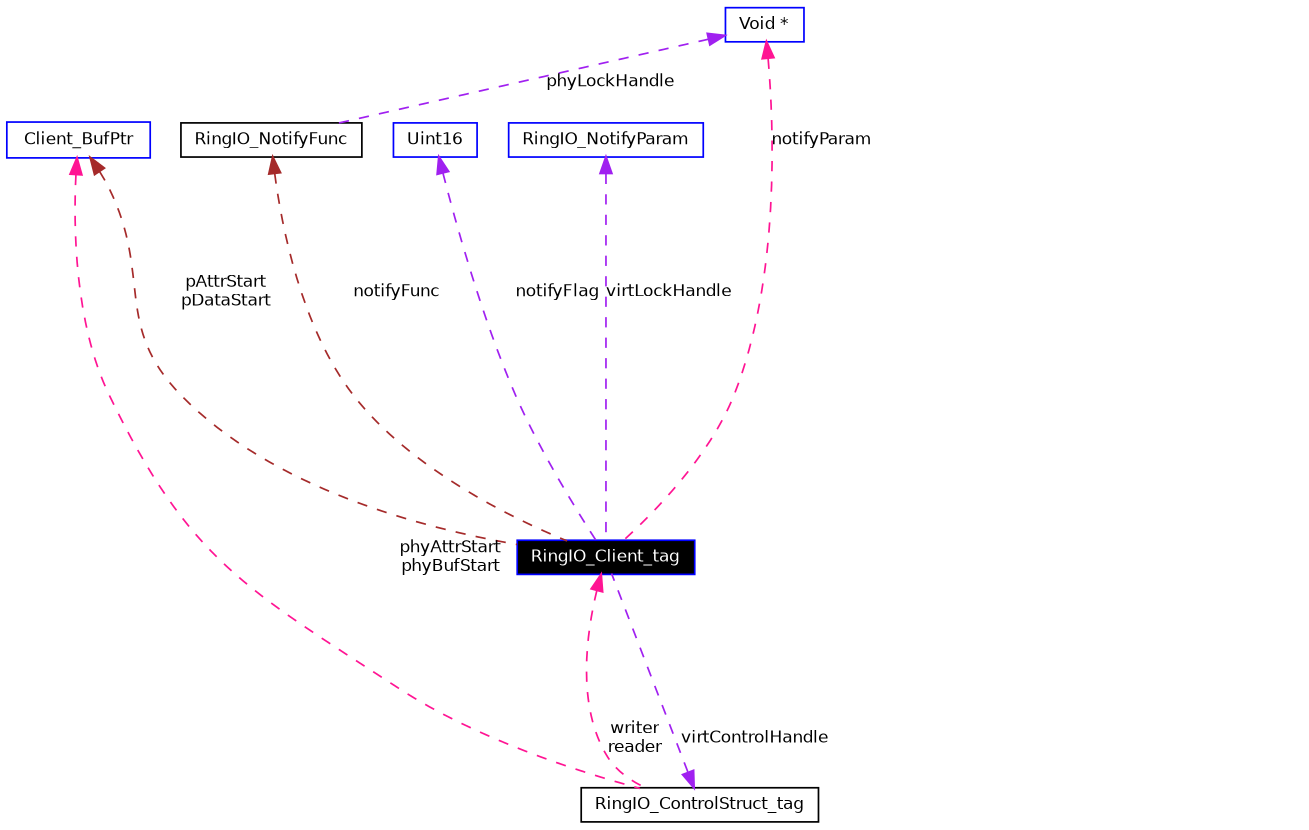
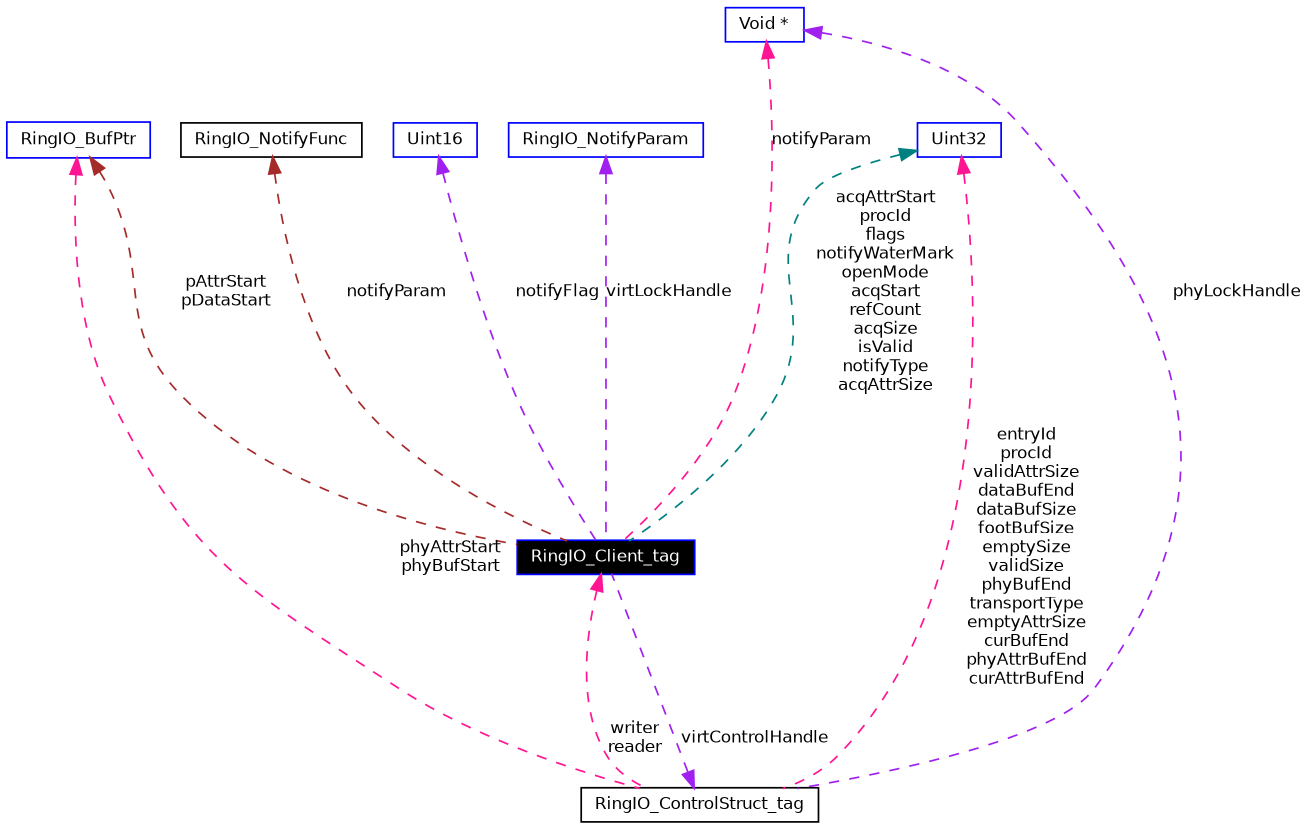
(522, 81) -> (1179, 442)
(79, 140) -> (79, 140)
none -> (959, 140)
(397, 292) -> (397, 292)
